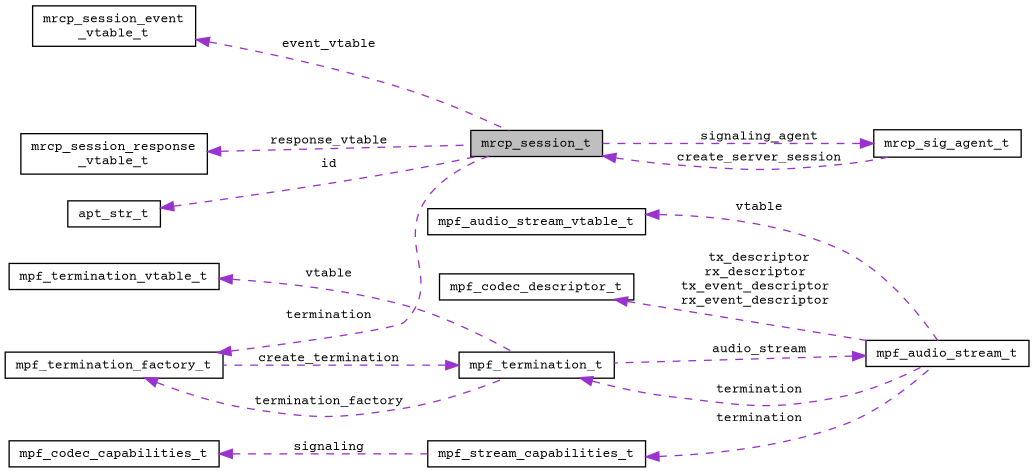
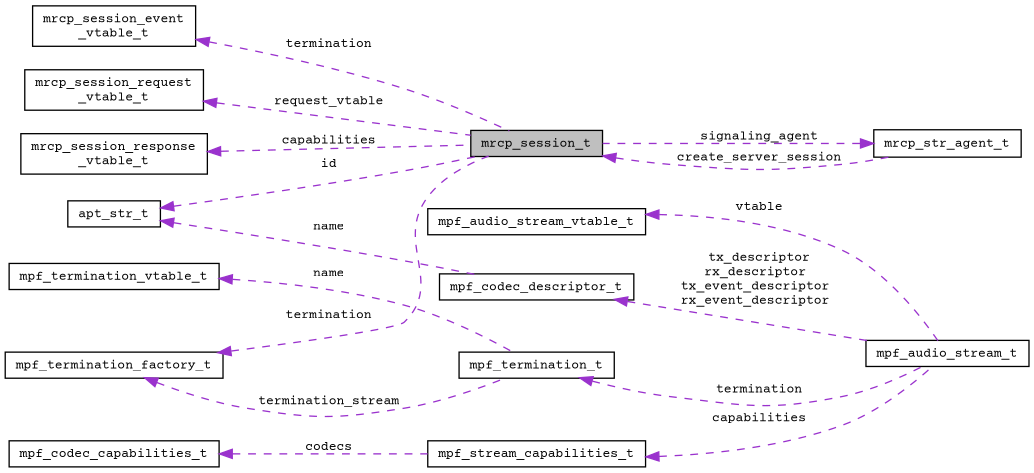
(325, 44) -> (325, 44)
none -> (114, 90)
(325, 140) -> (325, 140)
(947, 143) -> (947, 143)
none -> (325, 247)
(325, 273) -> (325, 273)
(733, 360) -> none
(334, 365) -> none
(325, 401) -> (325, 401)
(756, 418) -> (756, 418)
(325, 447) -> (325, 447)
